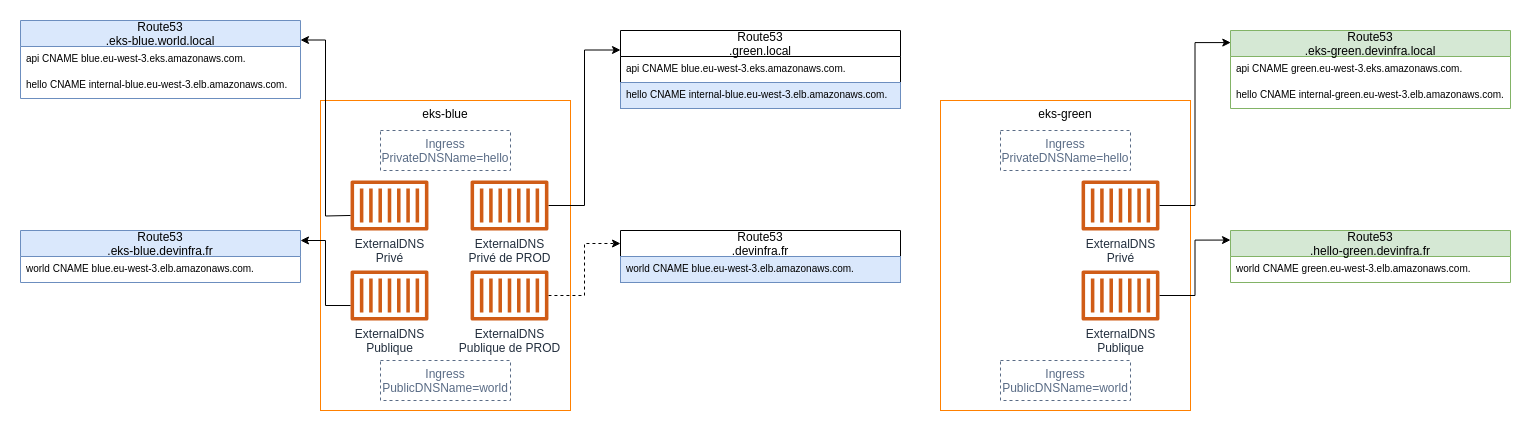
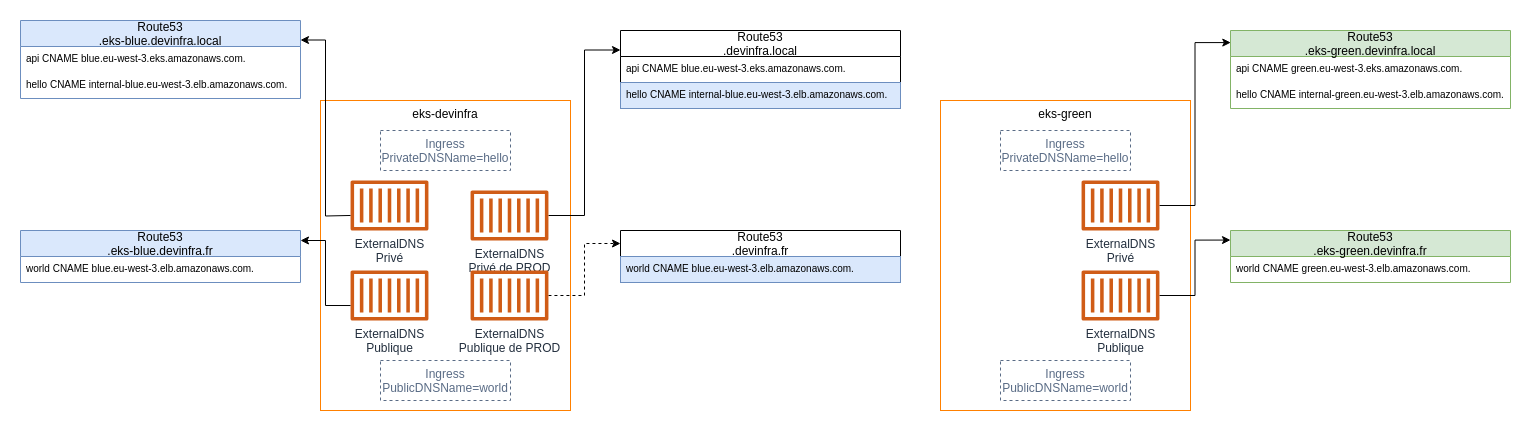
(160, 27) -> (160, 27)
(760, 37) -> (760, 37)
(445, 114) -> (445, 114)
(510, 206) -> (510, 216)
(1370, 237) -> (1370, 237)
